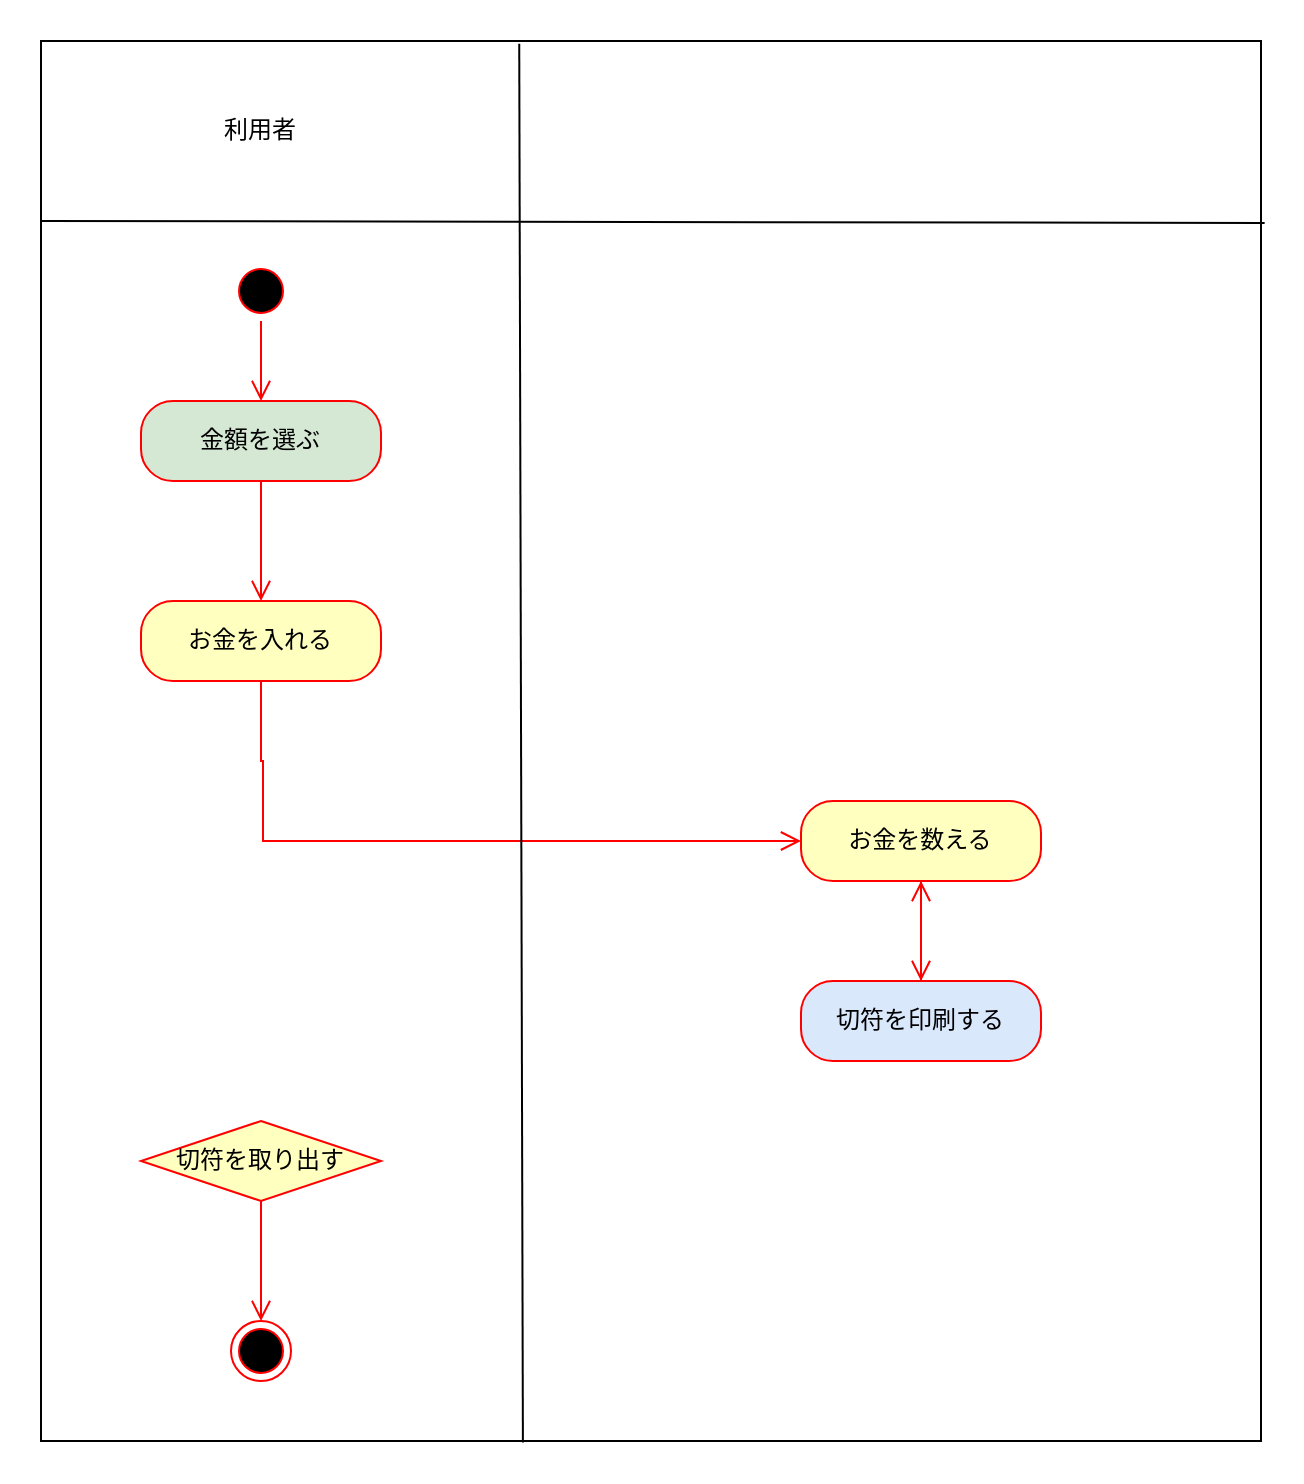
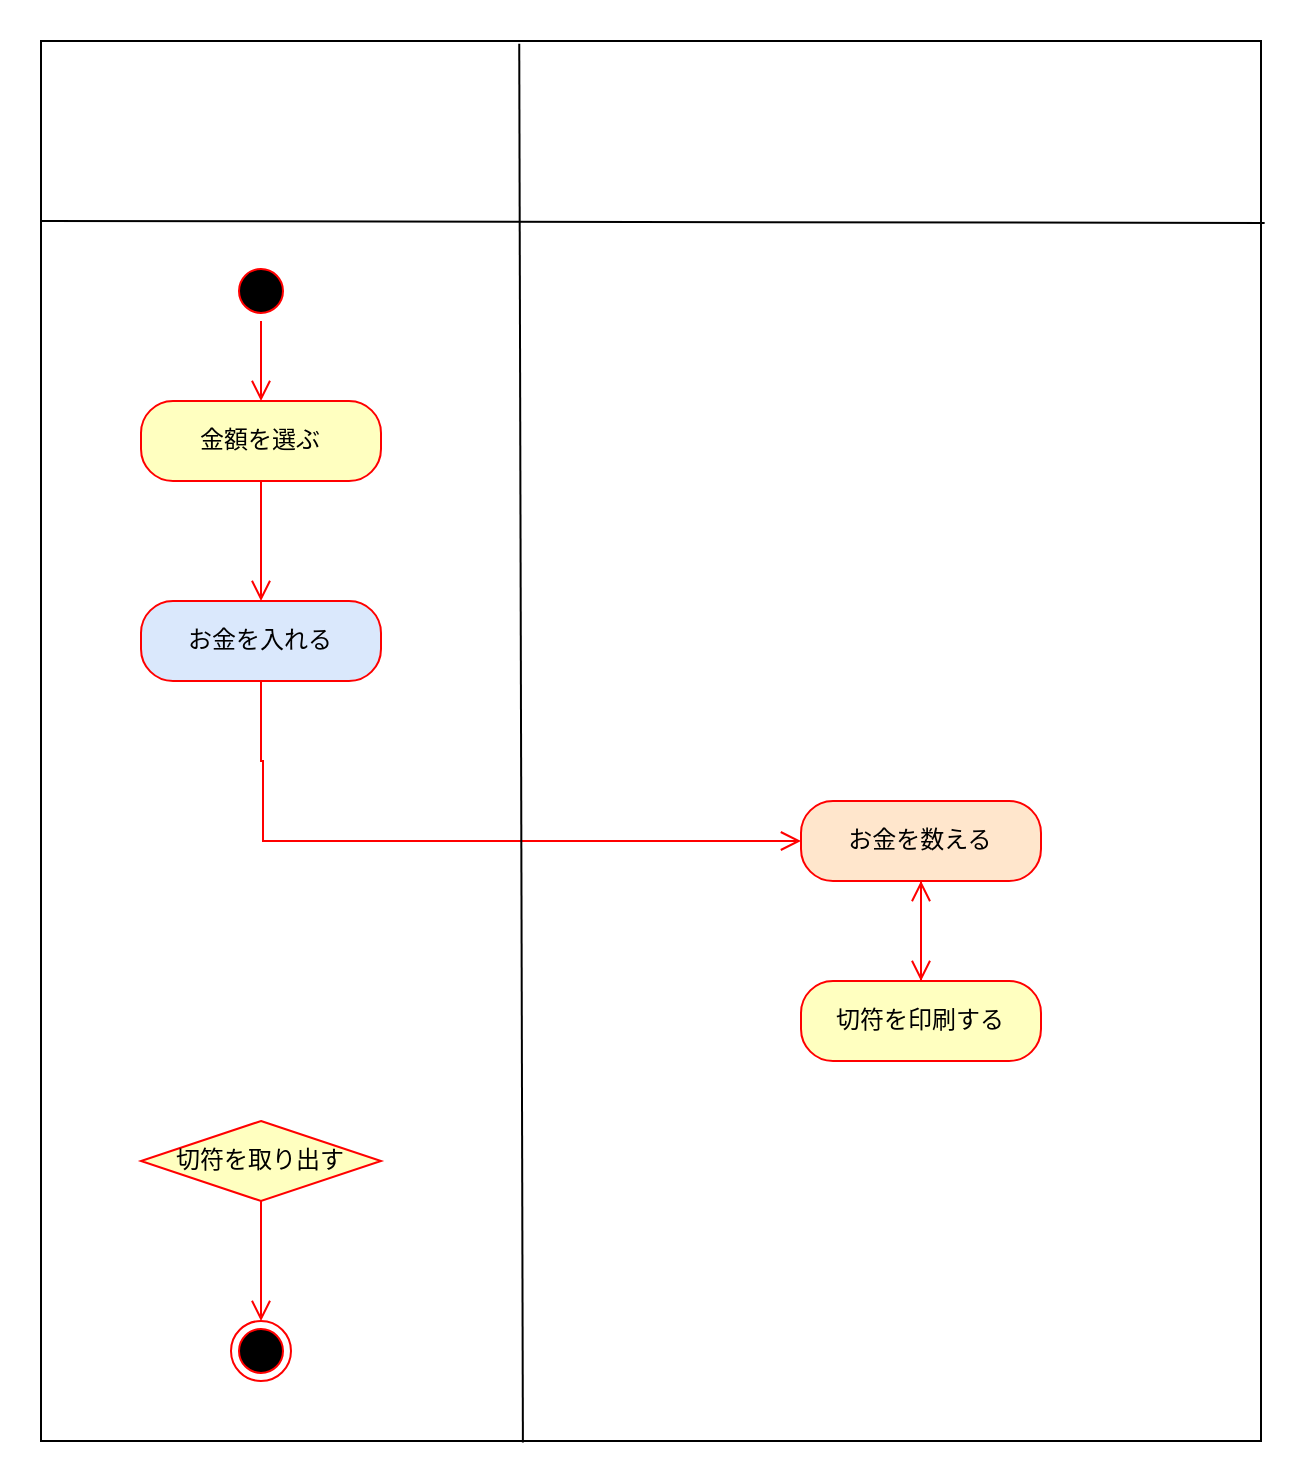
(261, 131) -> none
(261, 441) -> (261, 441)
(261, 641) -> (261, 641)
(921, 841) -> (921, 841)
(921, 1021) -> (921, 1021)
